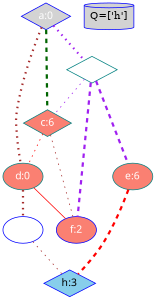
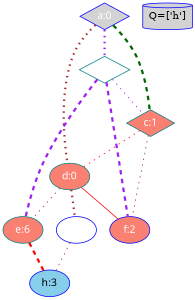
(47, 123) -> (151, 123)
none -> (46, 203)
(70, 283) -> (50, 283)
